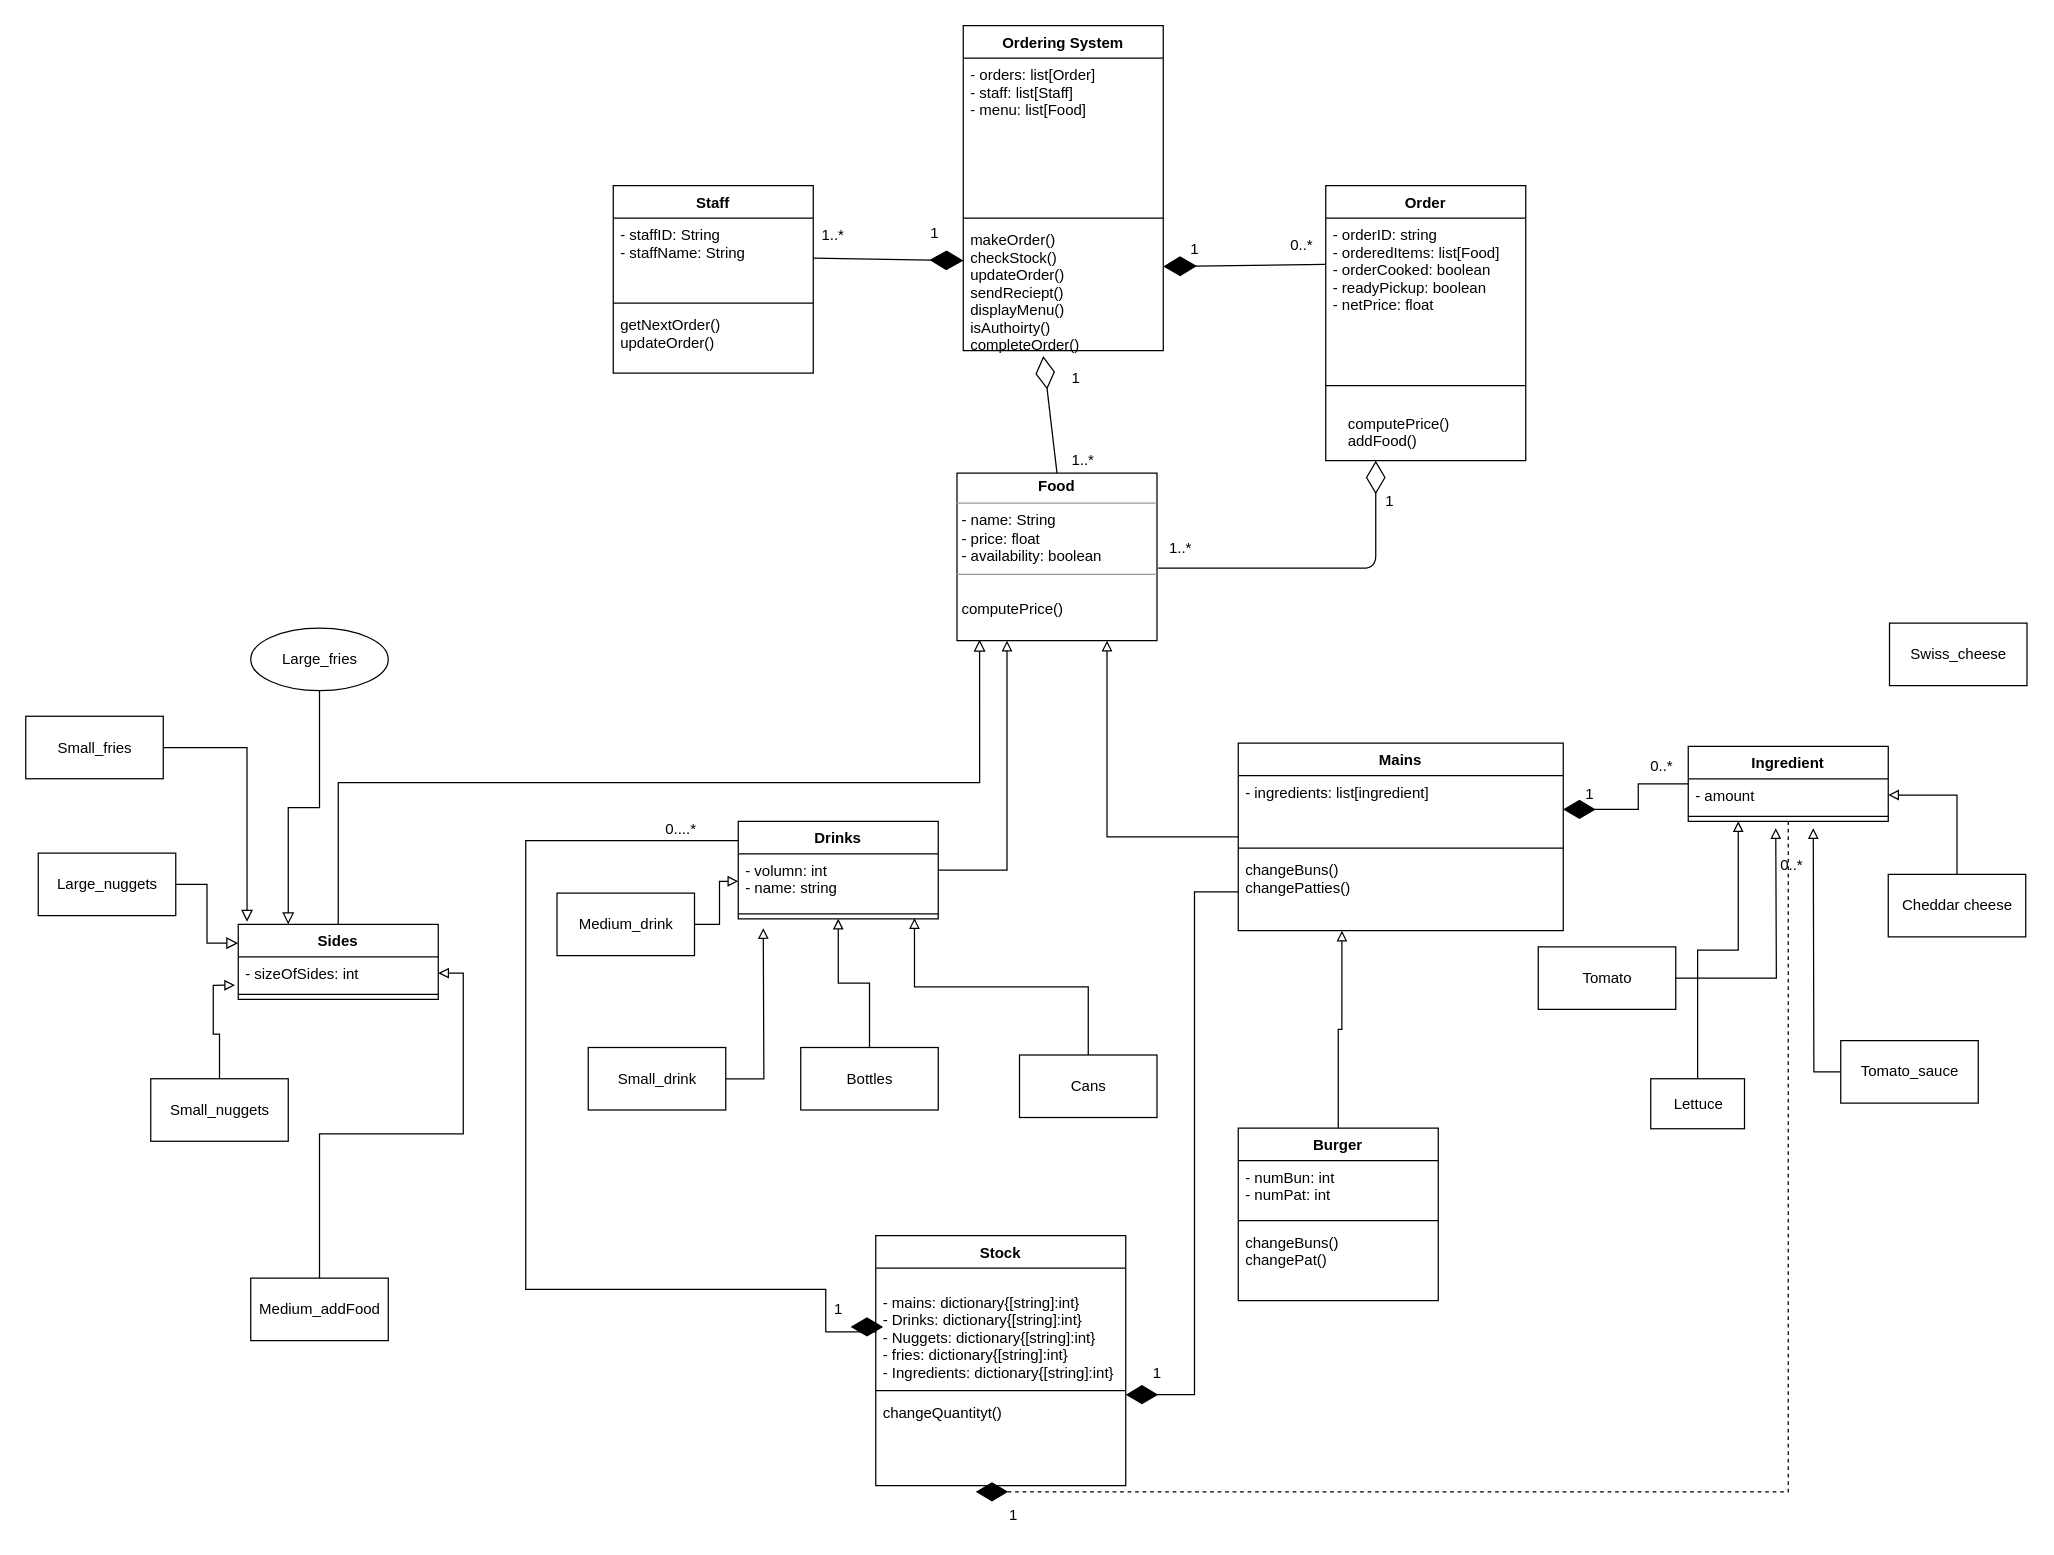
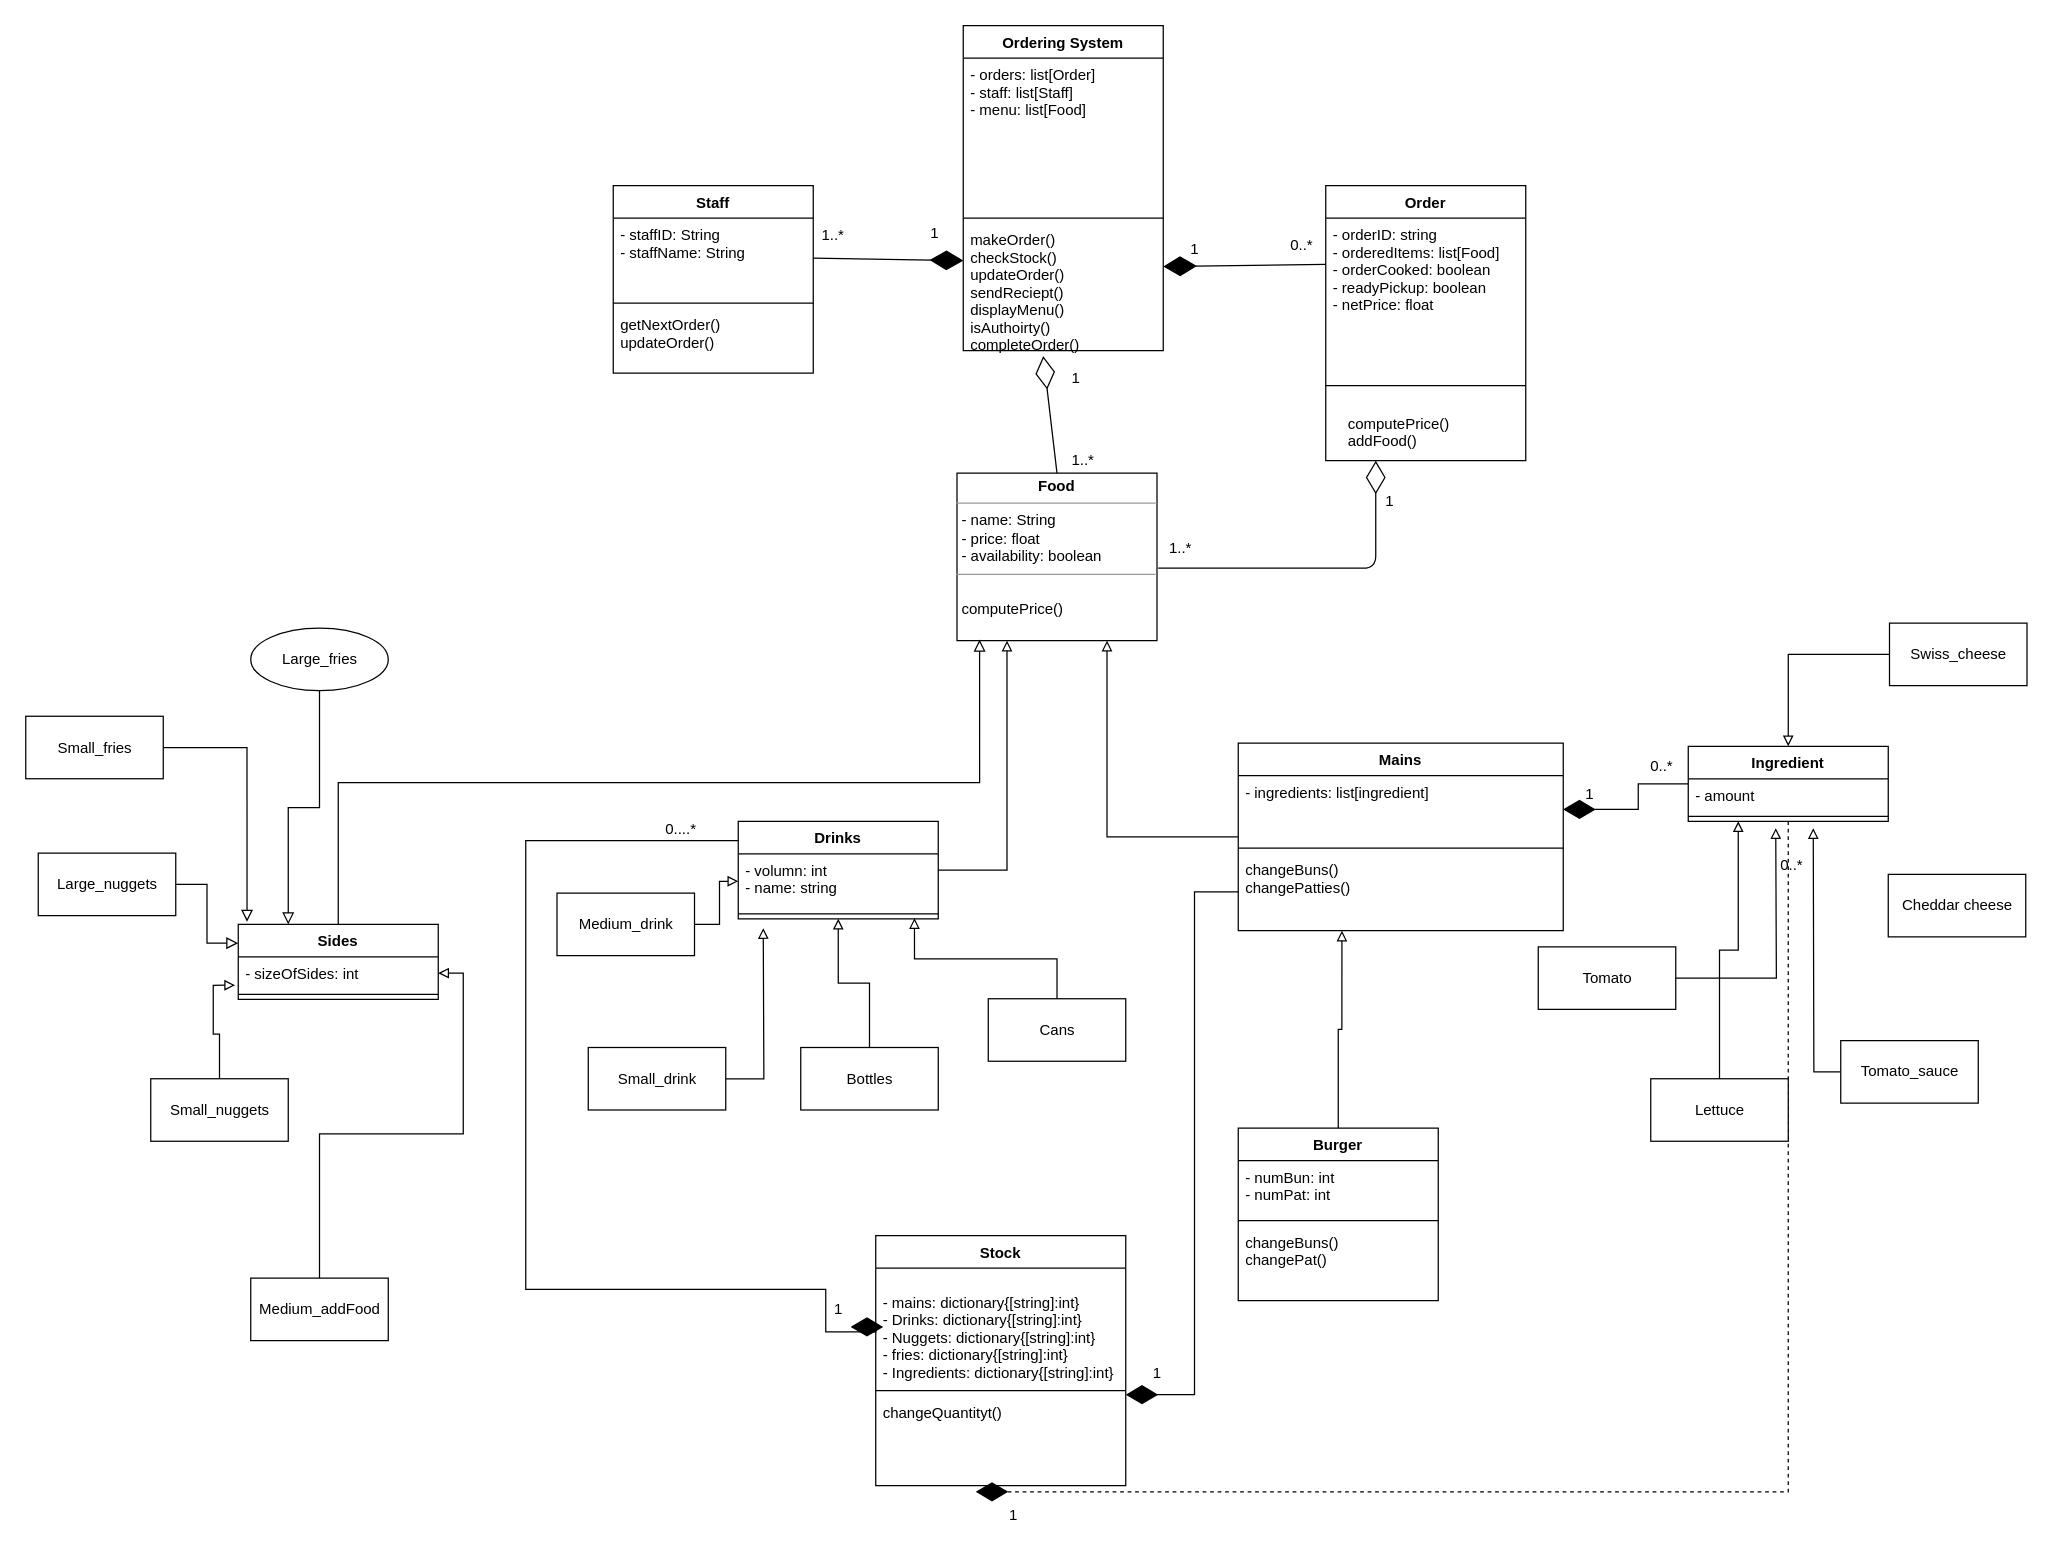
none -> (1798, 654)
(1957, 806) -> none
(1088, 1086) -> (1057, 1030)
(1698, 1104) -> (1719, 1110)
